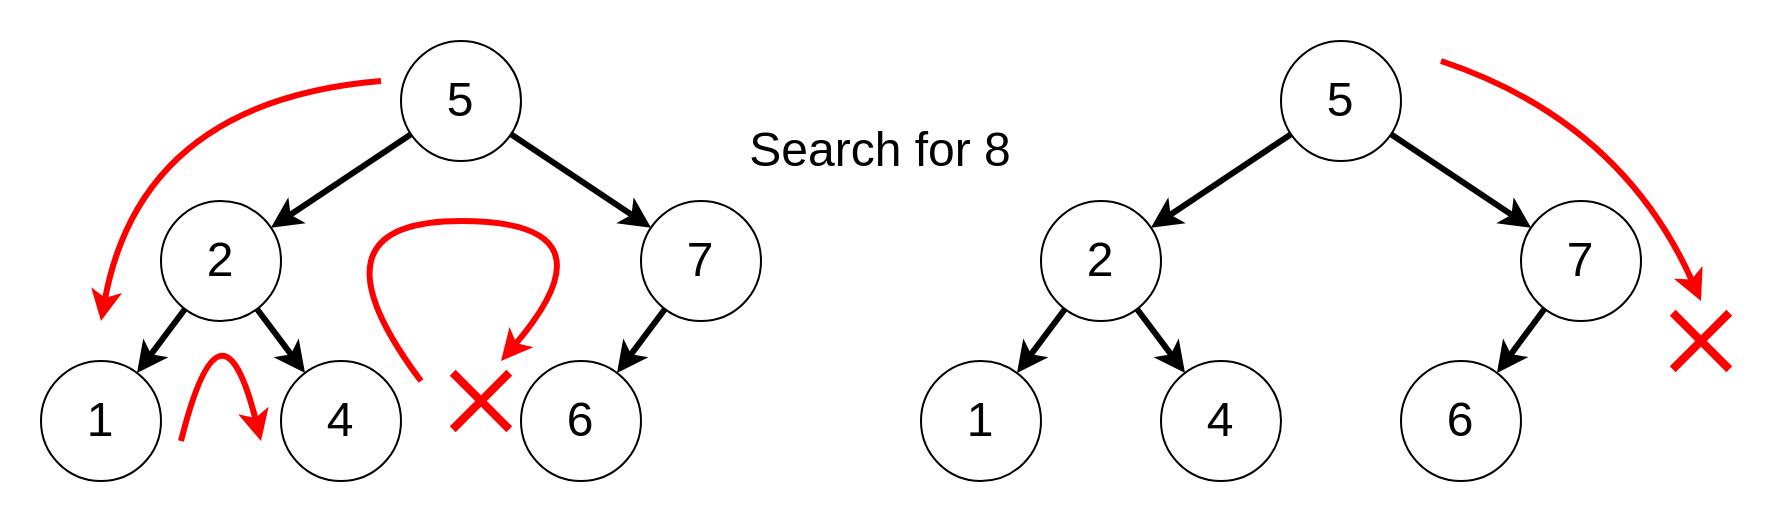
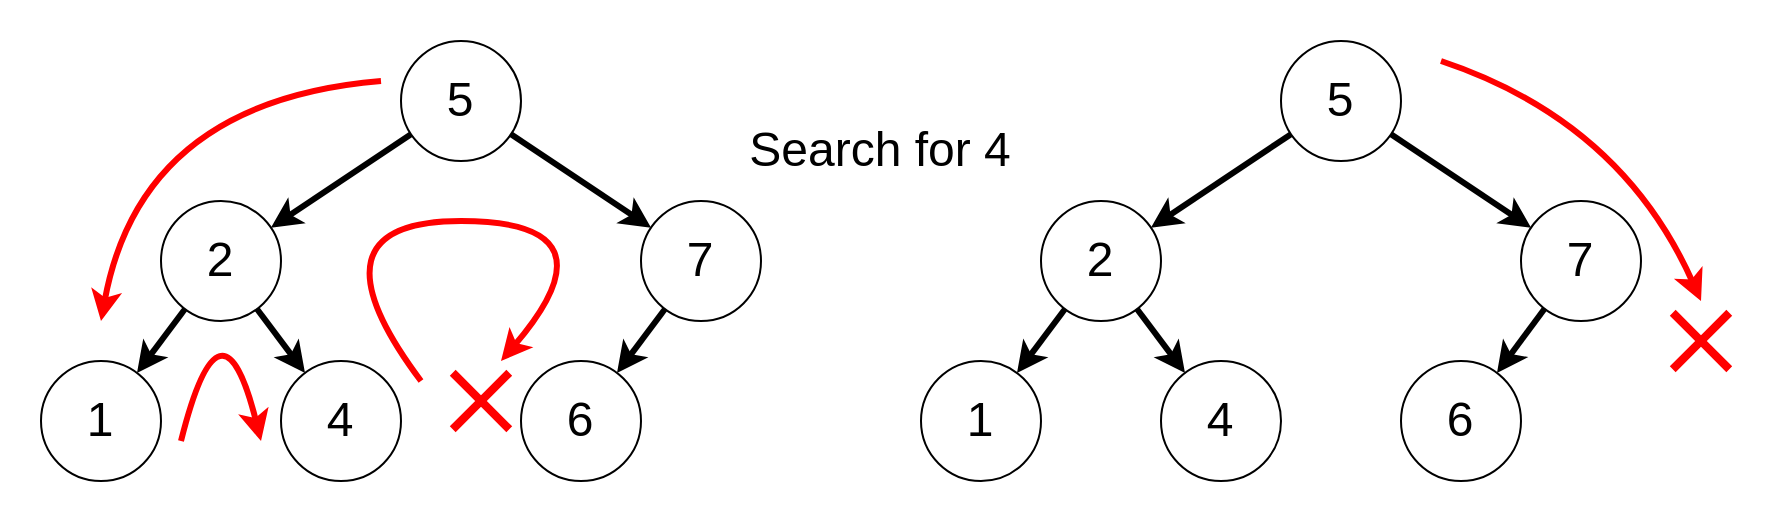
(881, 151) -> (881, 151)
